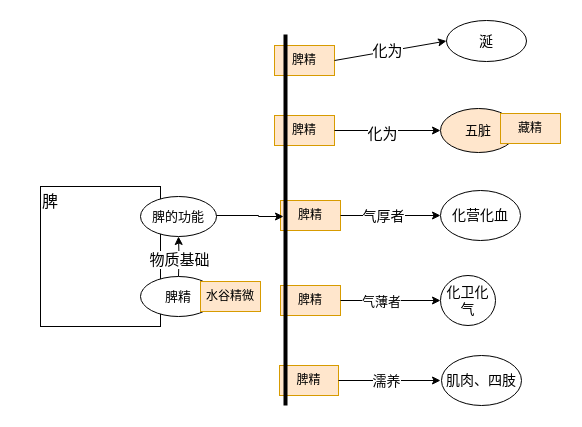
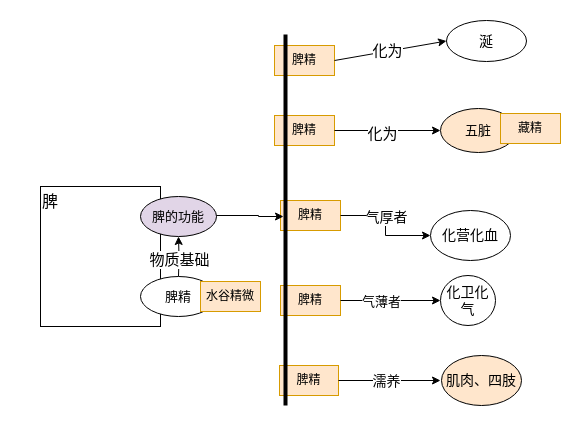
(481, 216) -> (471, 236)
(179, 217) -> (179, 217)
(482, 381) -> (482, 381)
